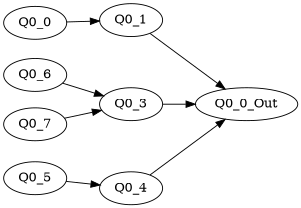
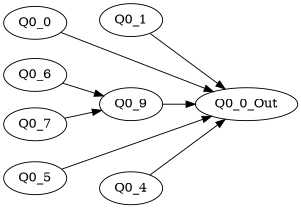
(78, 22) -> (133, 60)
(131, 104) -> (131, 104)
(79, 183) -> (132, 144)
